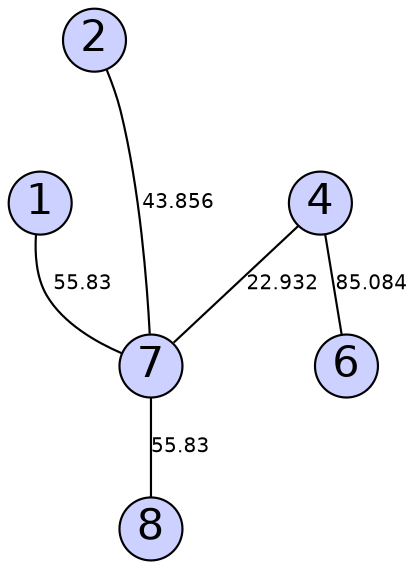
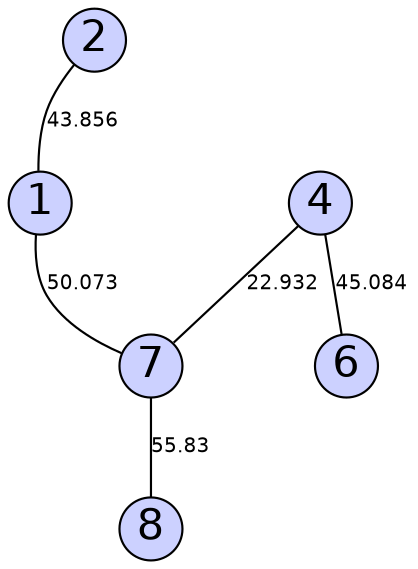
(137, 200) -> (46, 114)
(84, 285) -> (84, 285)
(373, 285) -> (373, 285)
